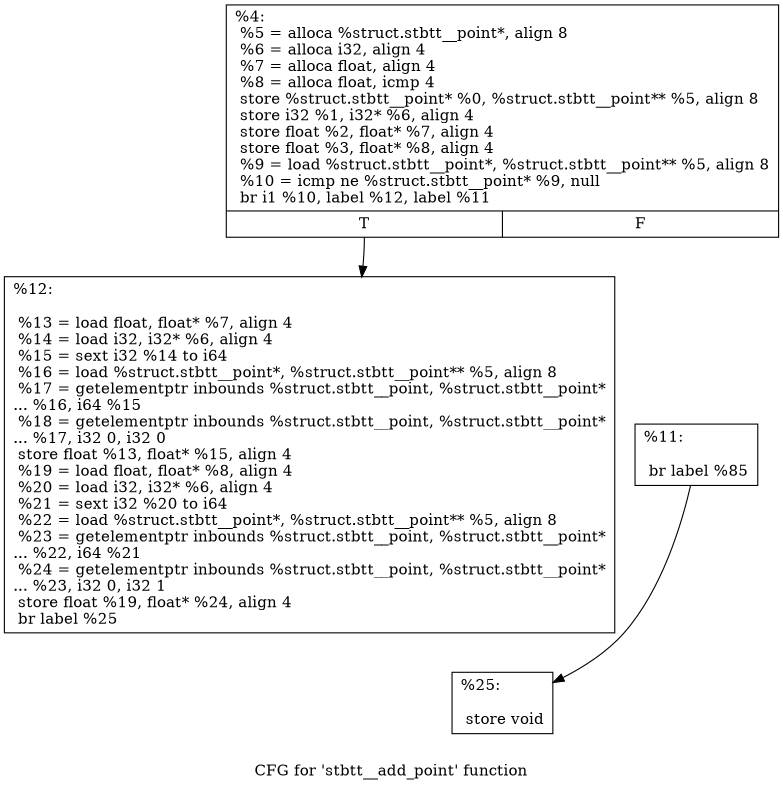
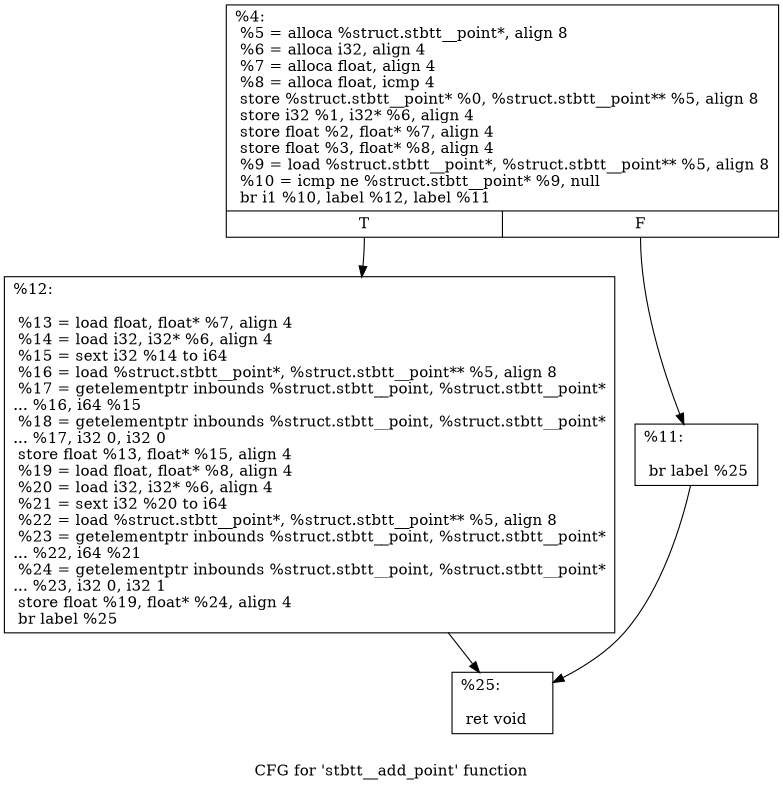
none -> (653, 327)
(696, 471) -> (696, 471)
none -> (460, 648)
(502, 719) -> (494, 719)
